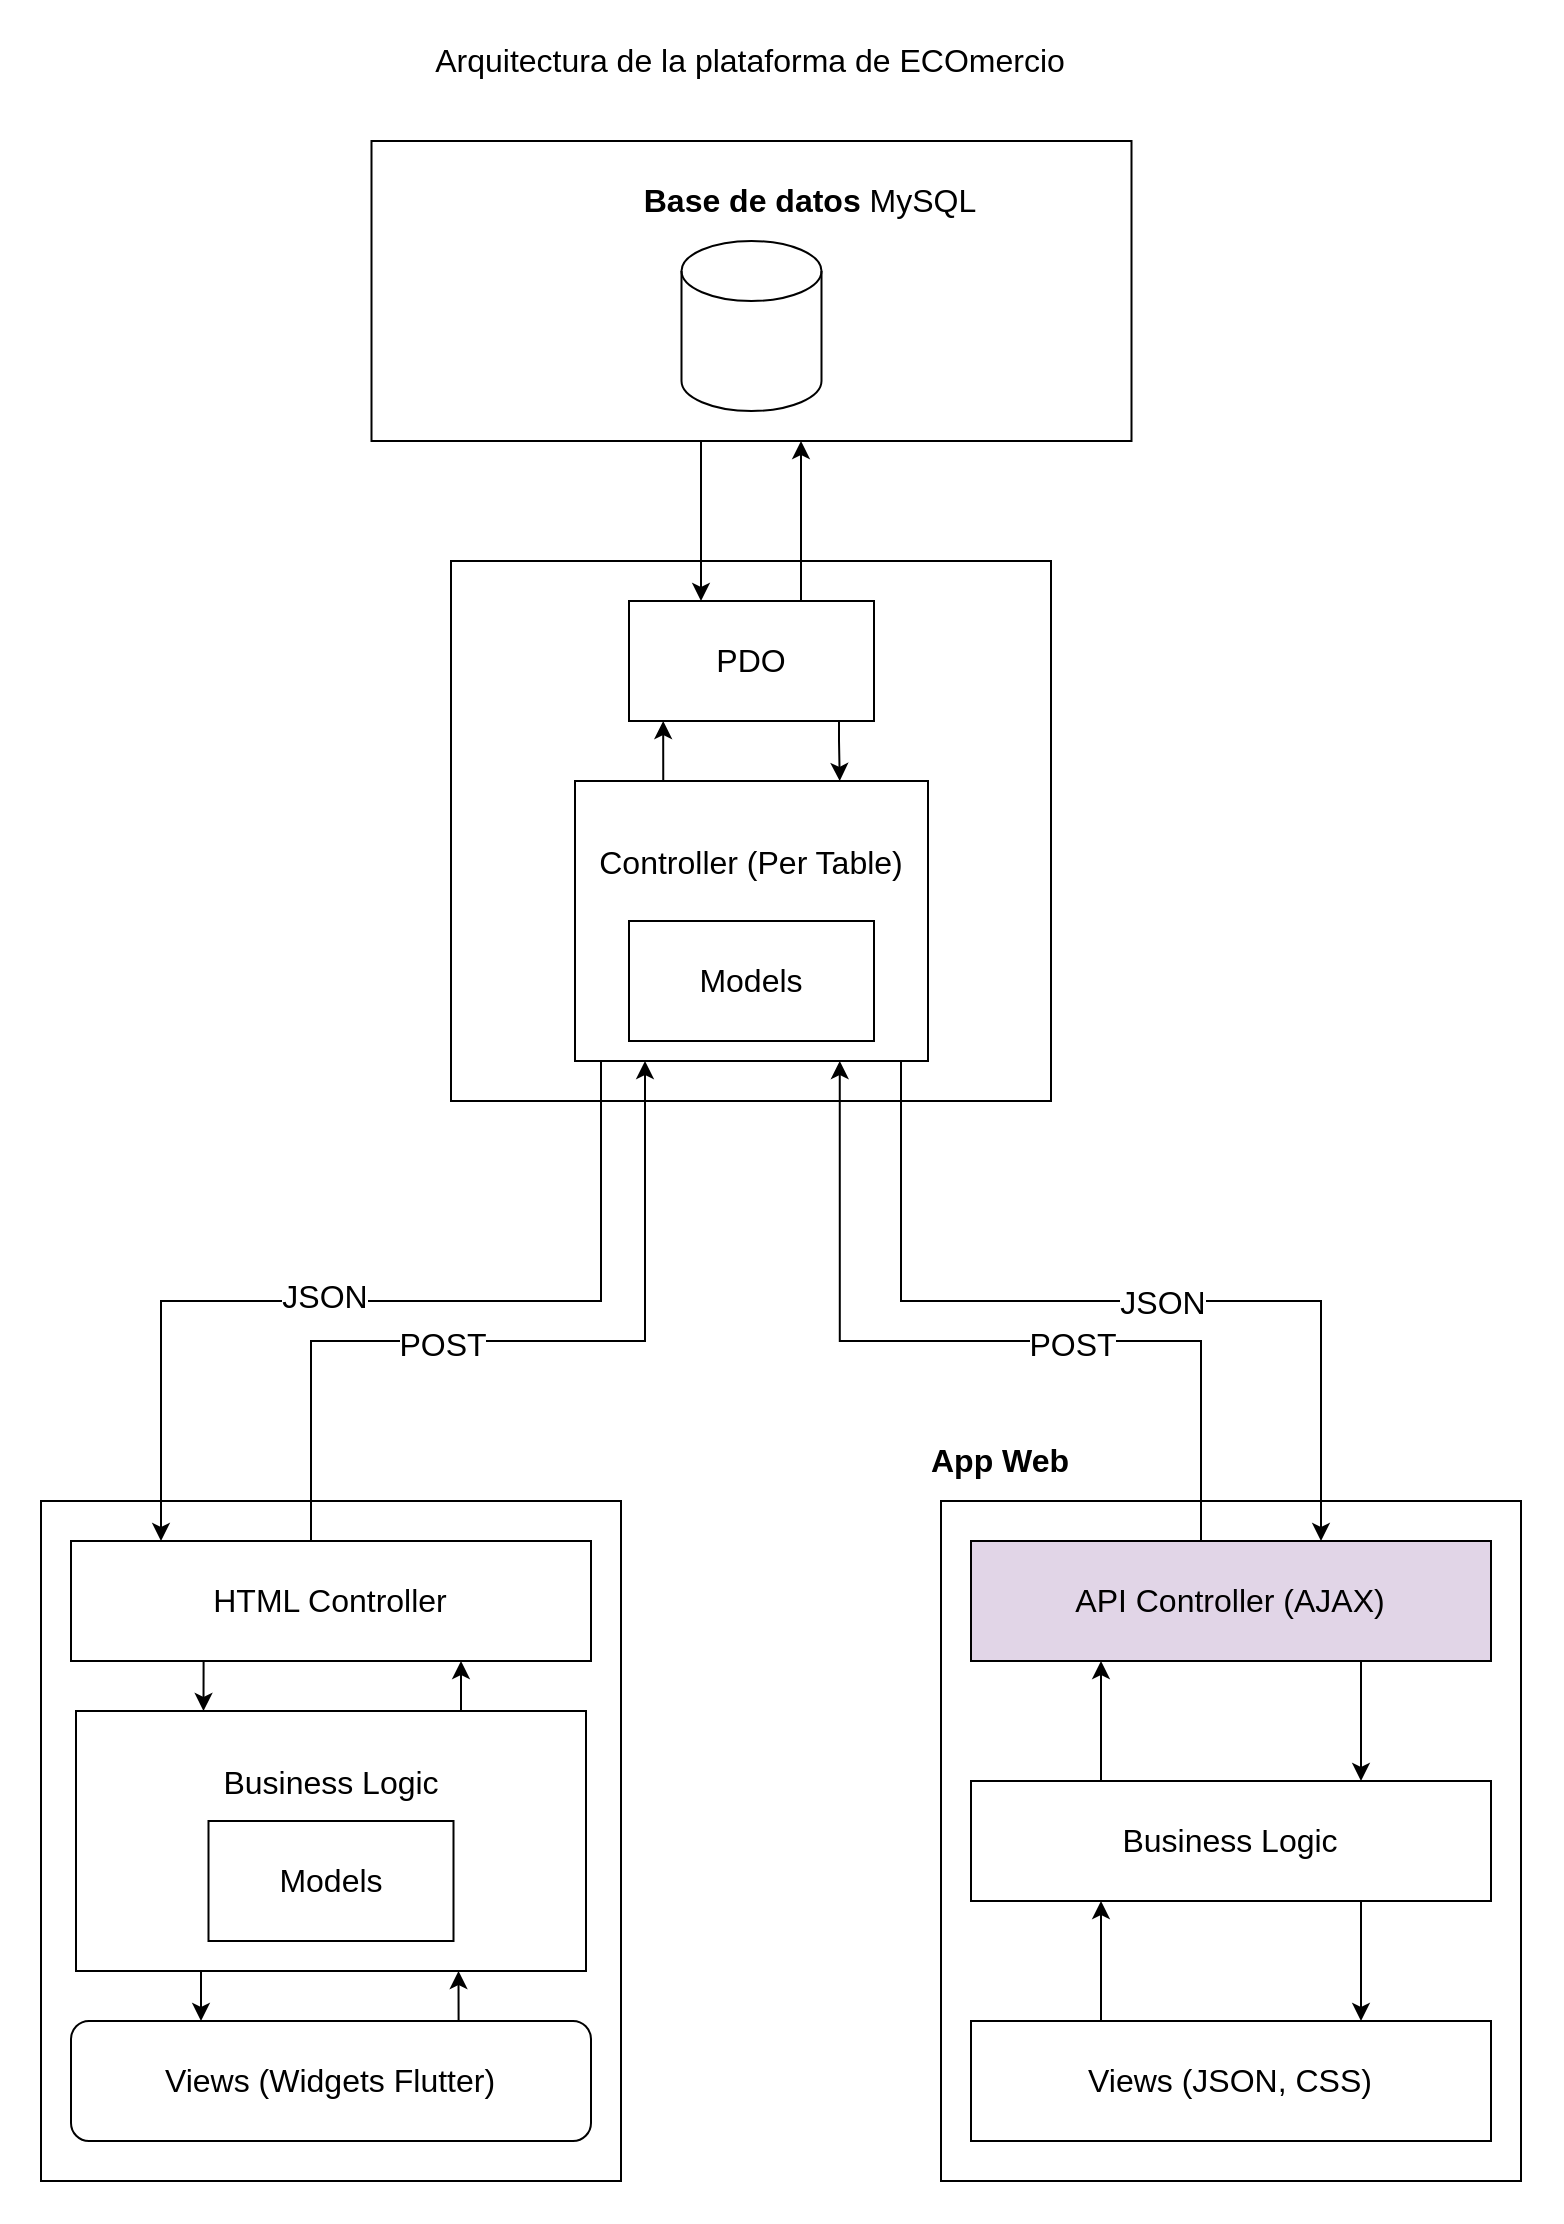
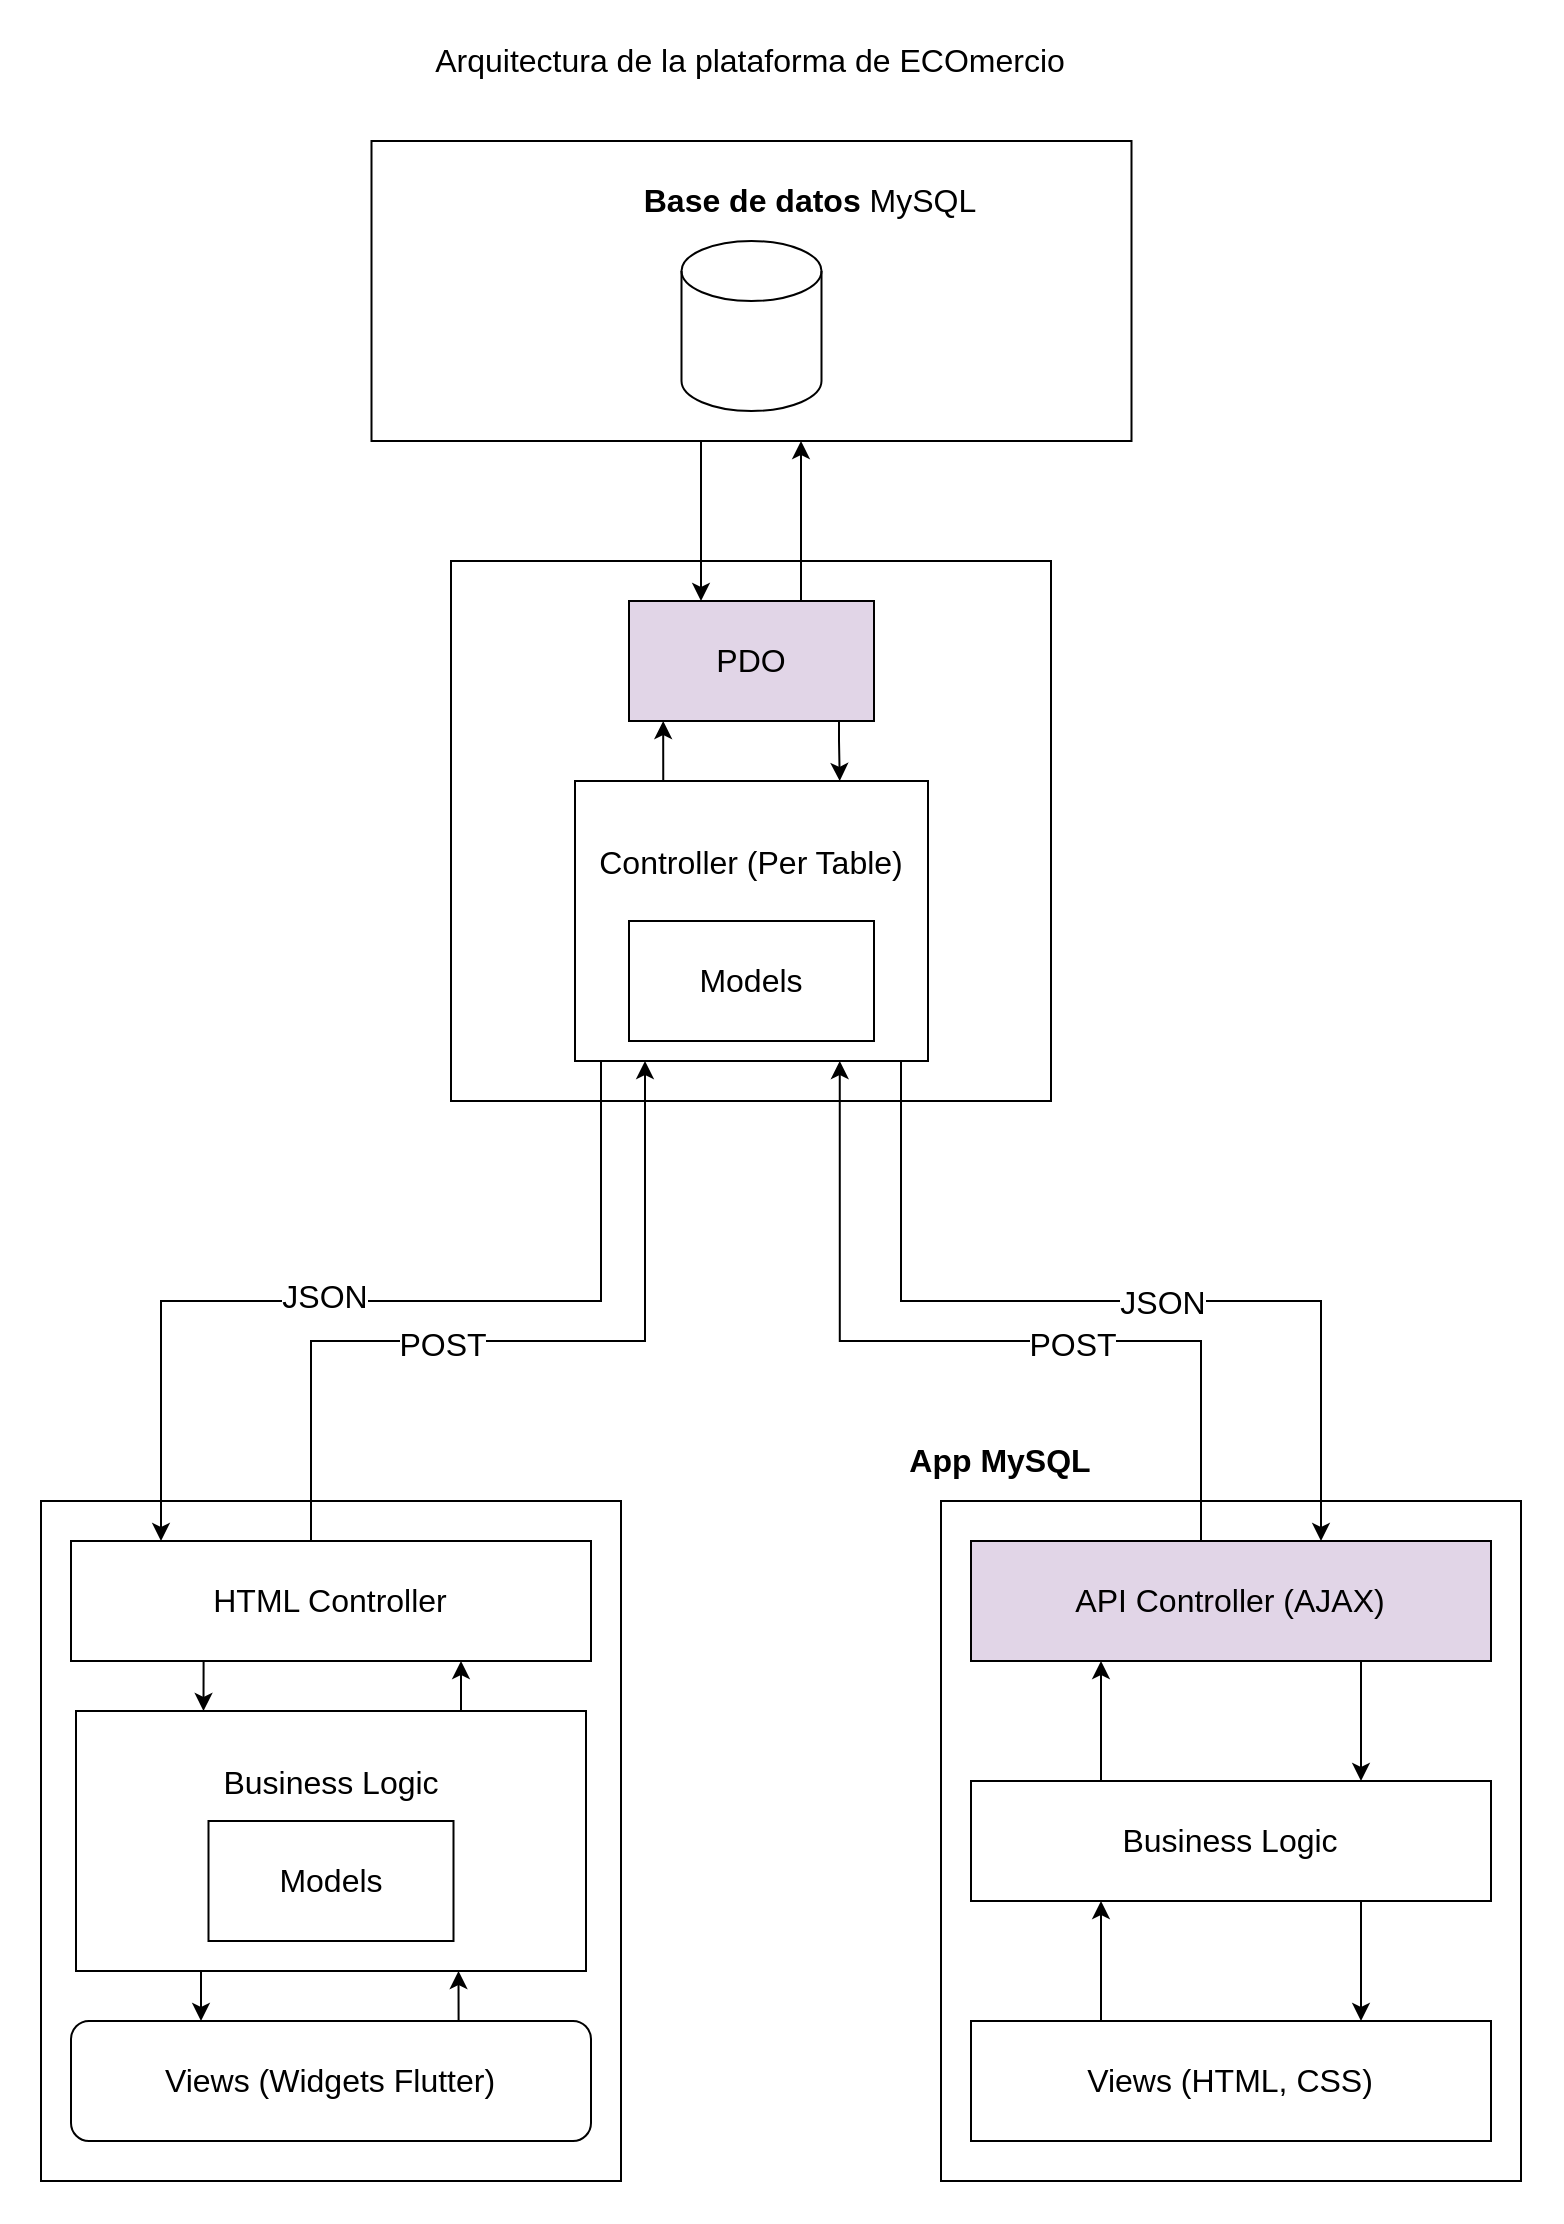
(752, 661) -> (752, 661)
(1001, 1461) -> (1001, 1461)
(1231, 2081) -> (1231, 2081)
